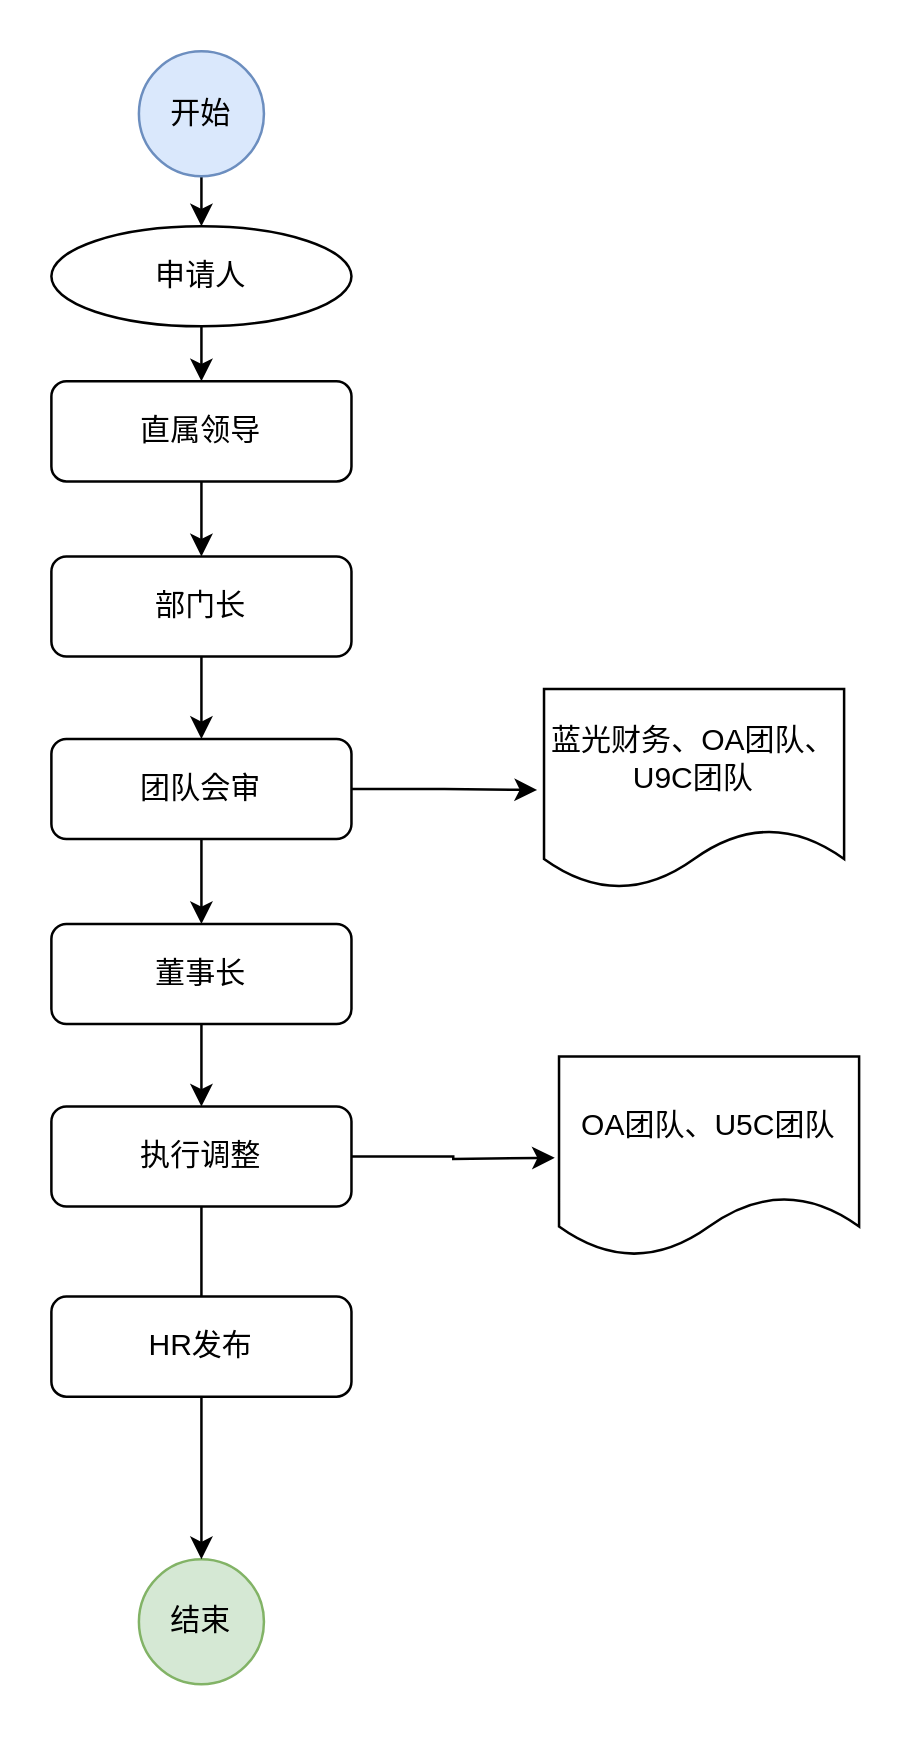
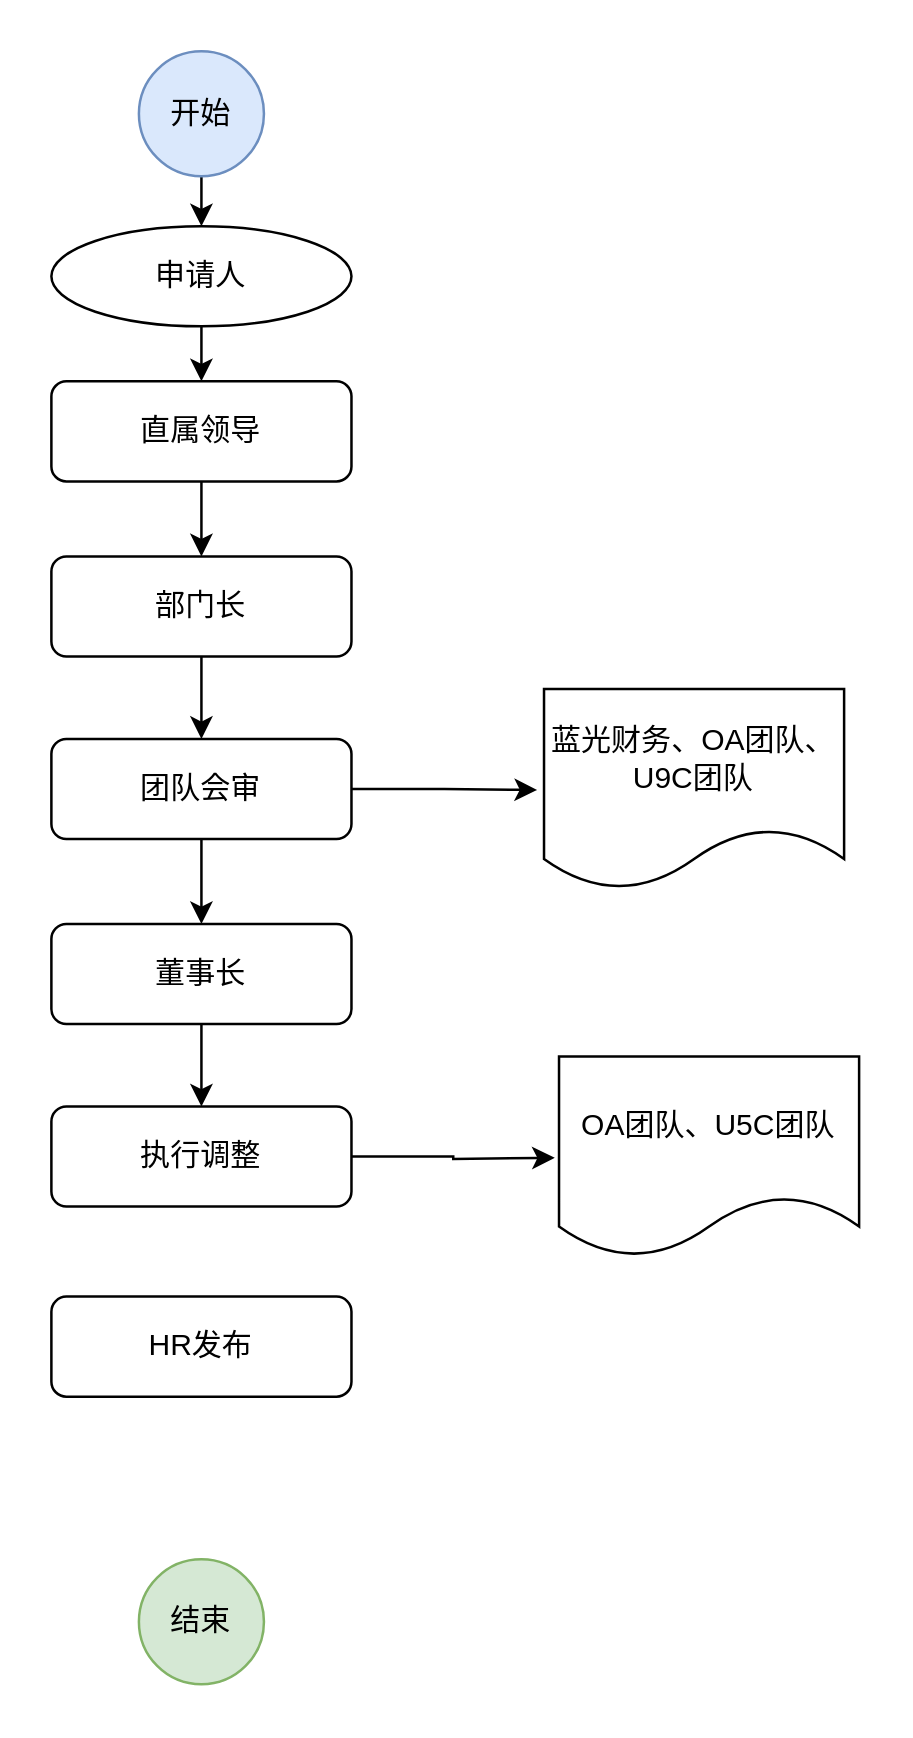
(201, 1469) -> none
